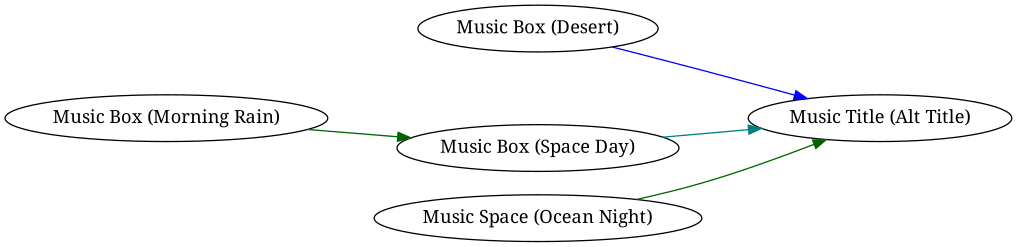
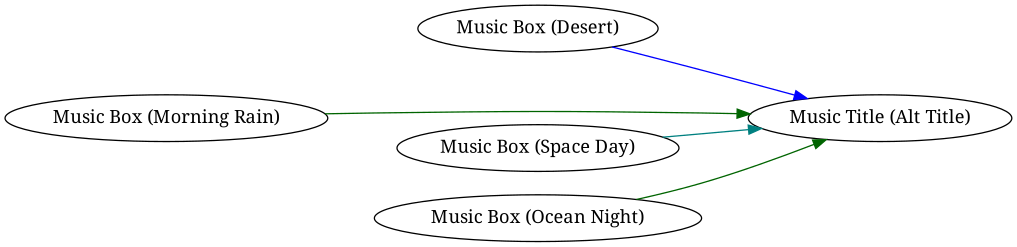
(353, 133) -> (531, 112)
(538, 218) -> (538, 218)
